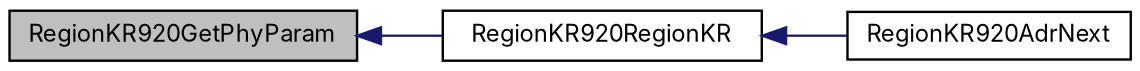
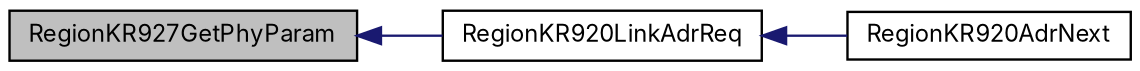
(183, 36) -> (183, 36)
(602, 36) -> (602, 36)
